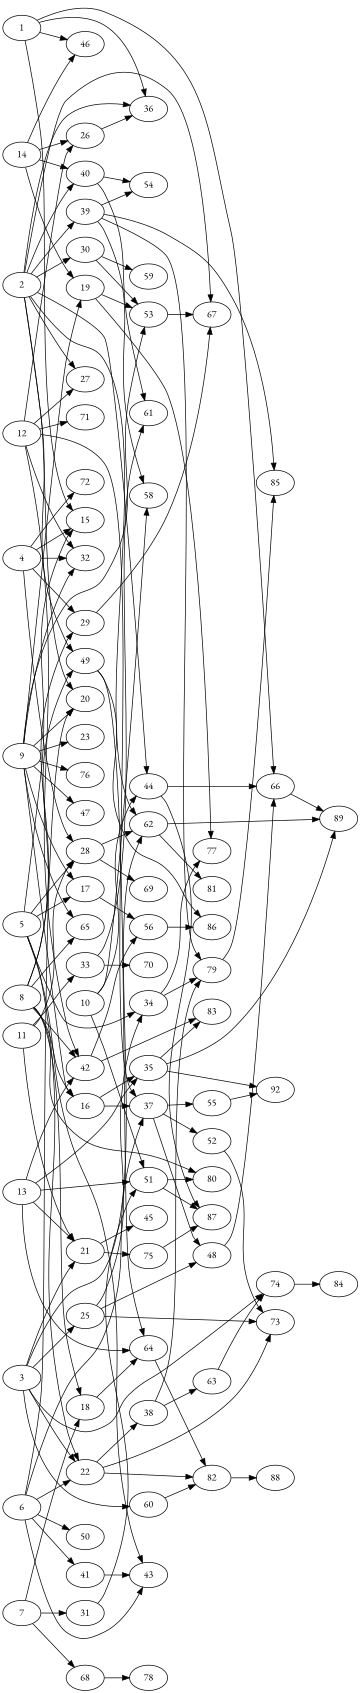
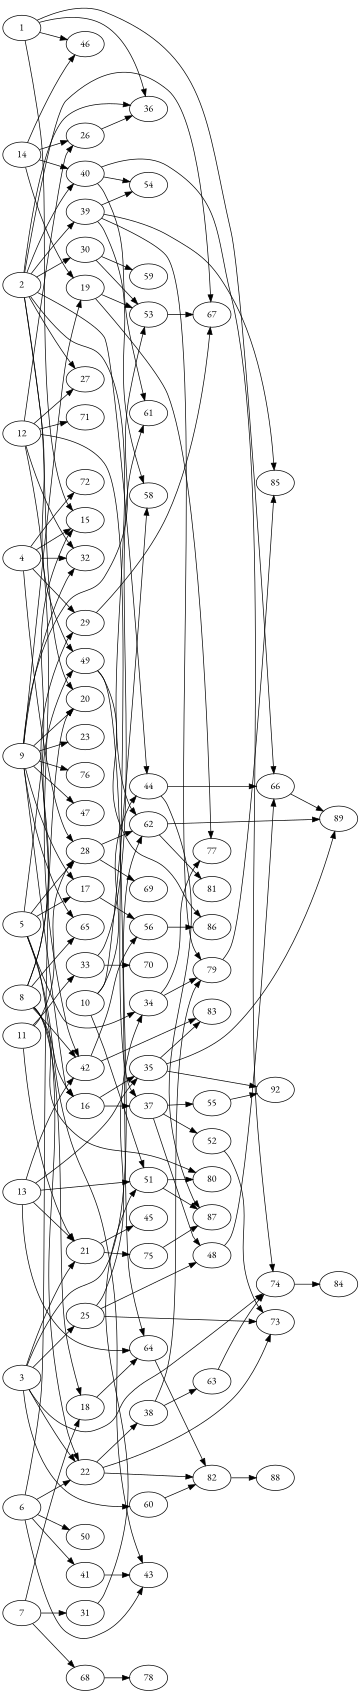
none -> (255, 670)
(103, 1337) -> none
